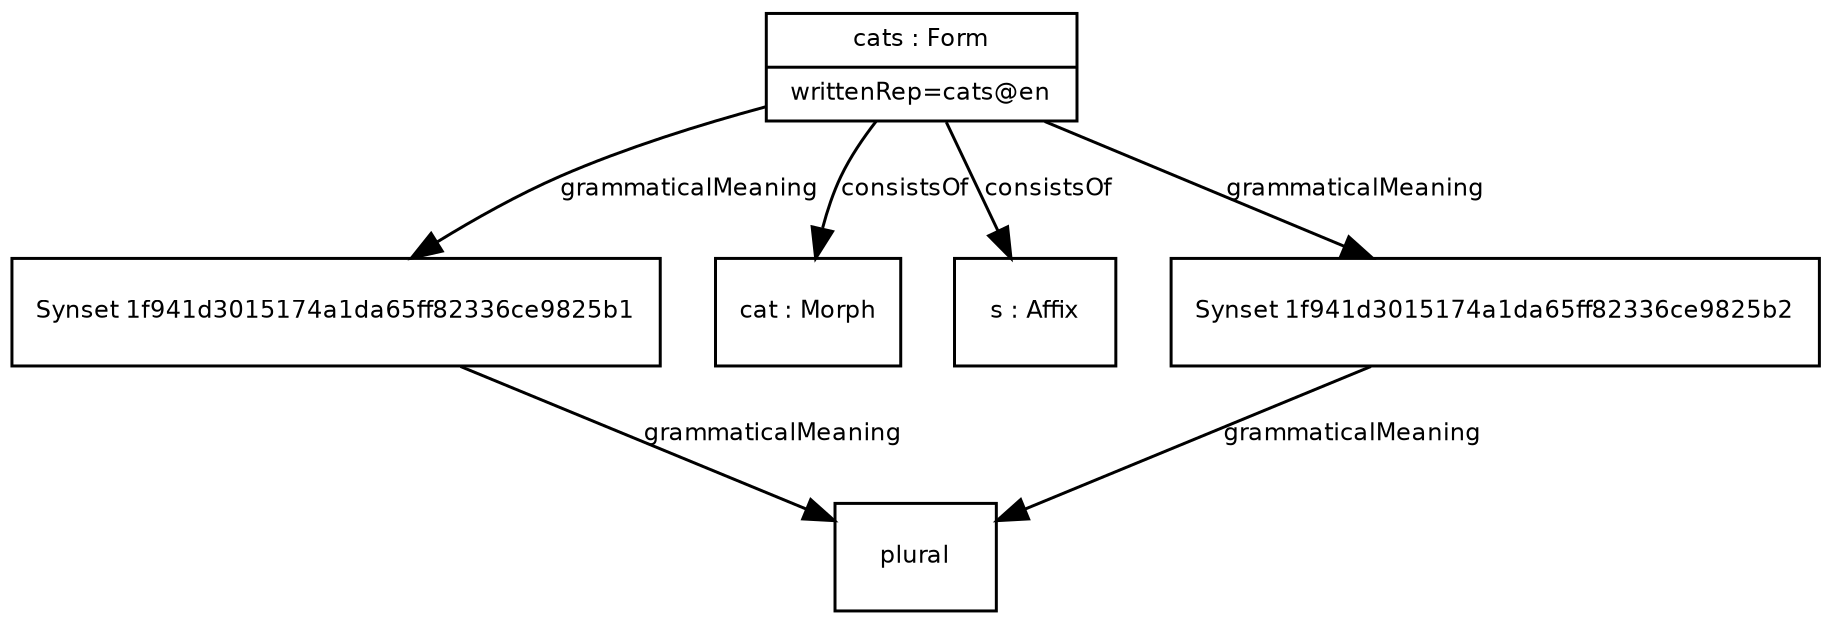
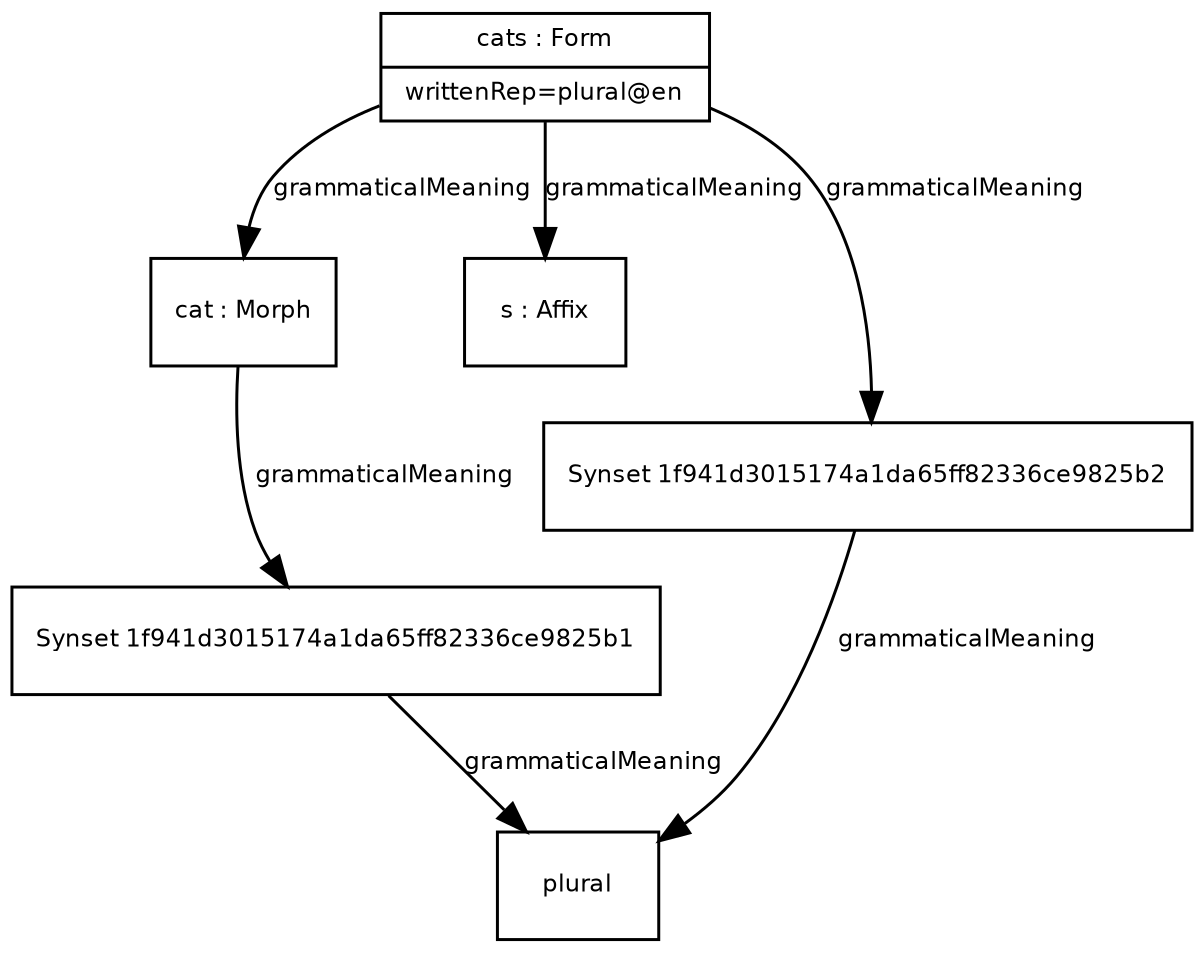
(922, 93) -> (545, 93)
(596, 162) -> (240, 467)
(905, 190) -> (403, 190)
(1049, 190) -> (675, 190)
